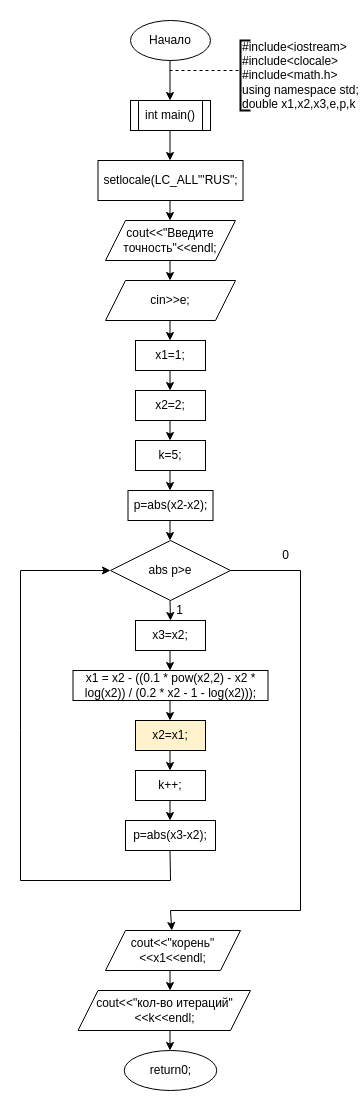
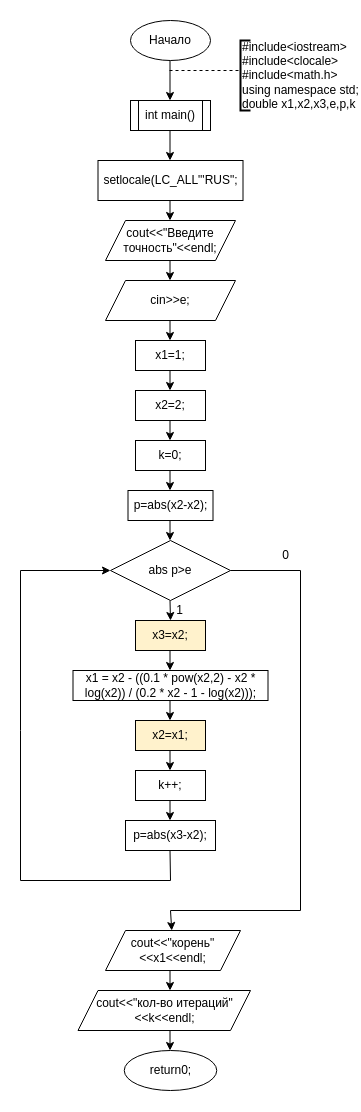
(171, 456) -> (171, 456)
(171, 636) -> (171, 636)
